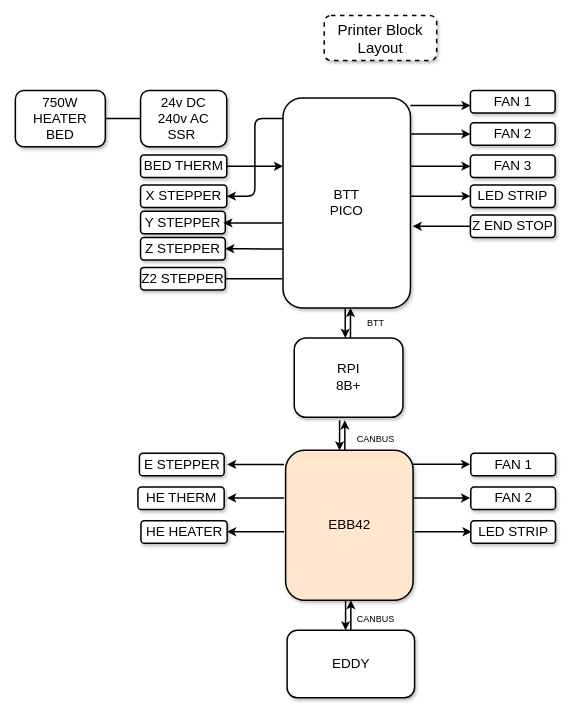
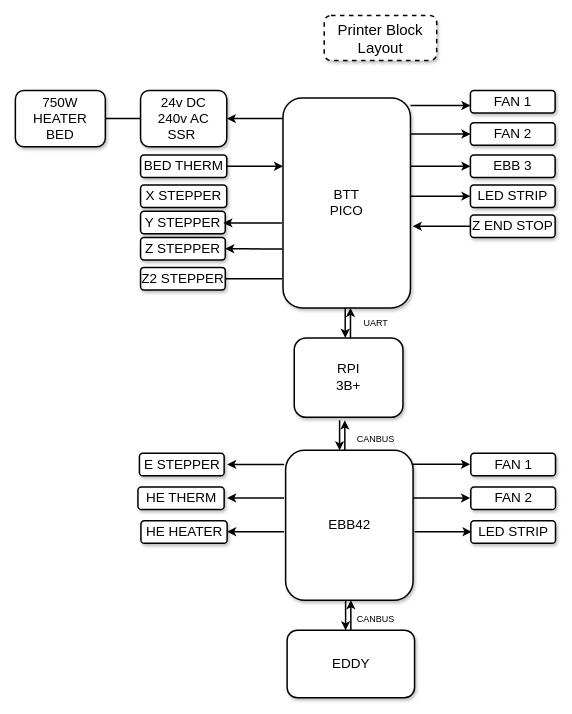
(255, 164) -> (245, 118)
(513, 166) -> (513, 166)
(376, 324) -> (376, 324)
(349, 378) -> (349, 378)
(350, 525) -> (350, 525)
